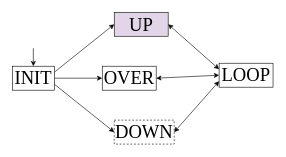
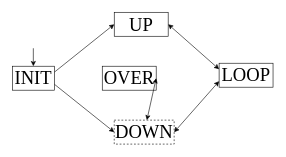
(141, 24) -> (141, 24)
(96, 78) -> none
(167, 78) -> (152, 99)
